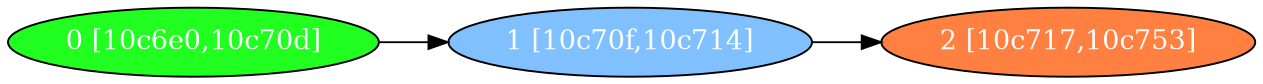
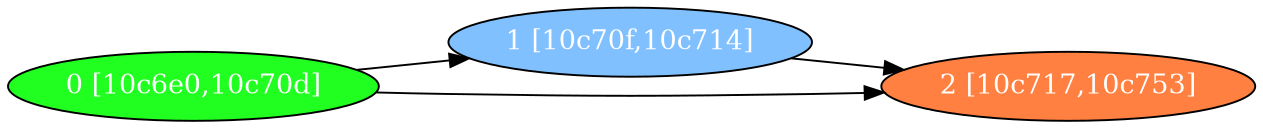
none -> (620, 96)
